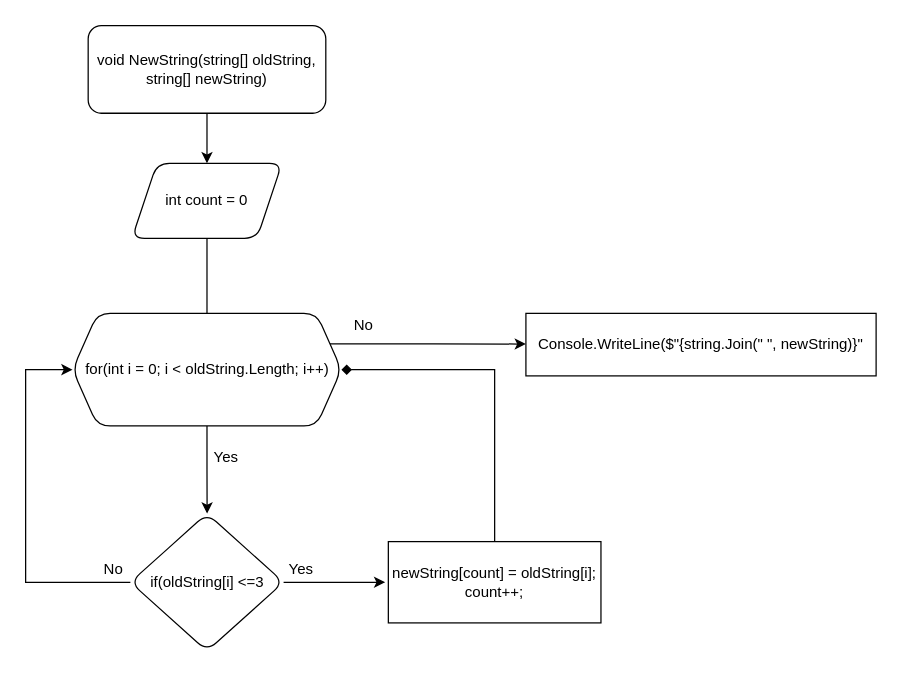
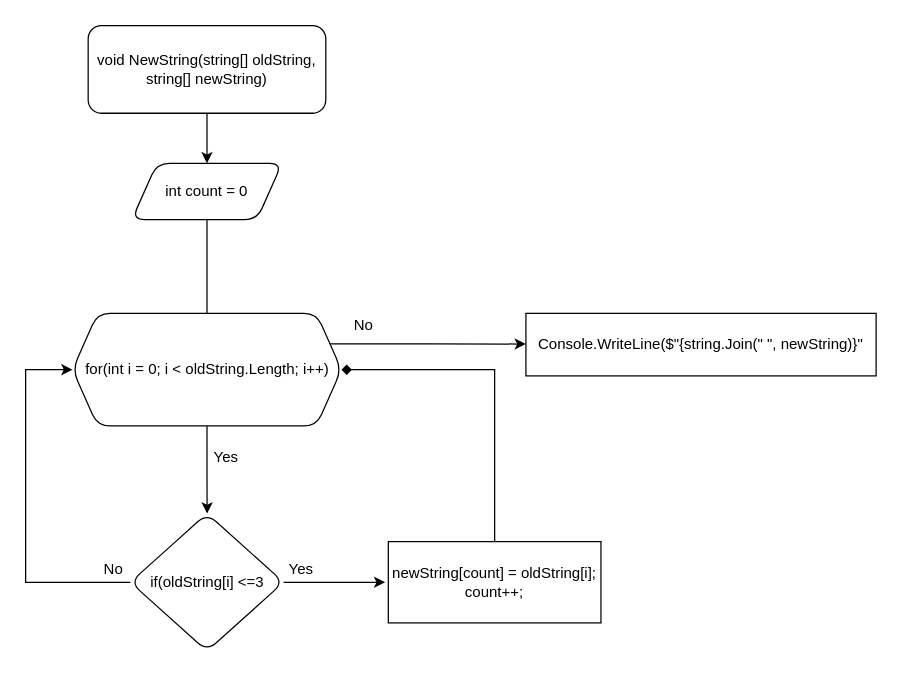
(207, 201) -> (207, 191)
